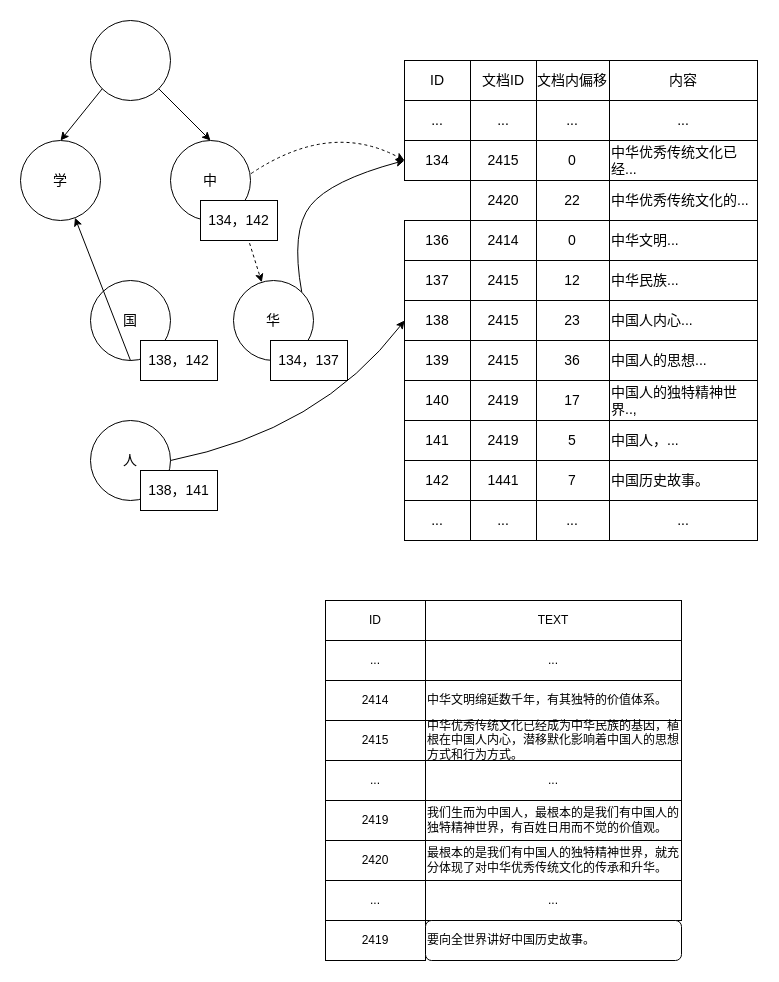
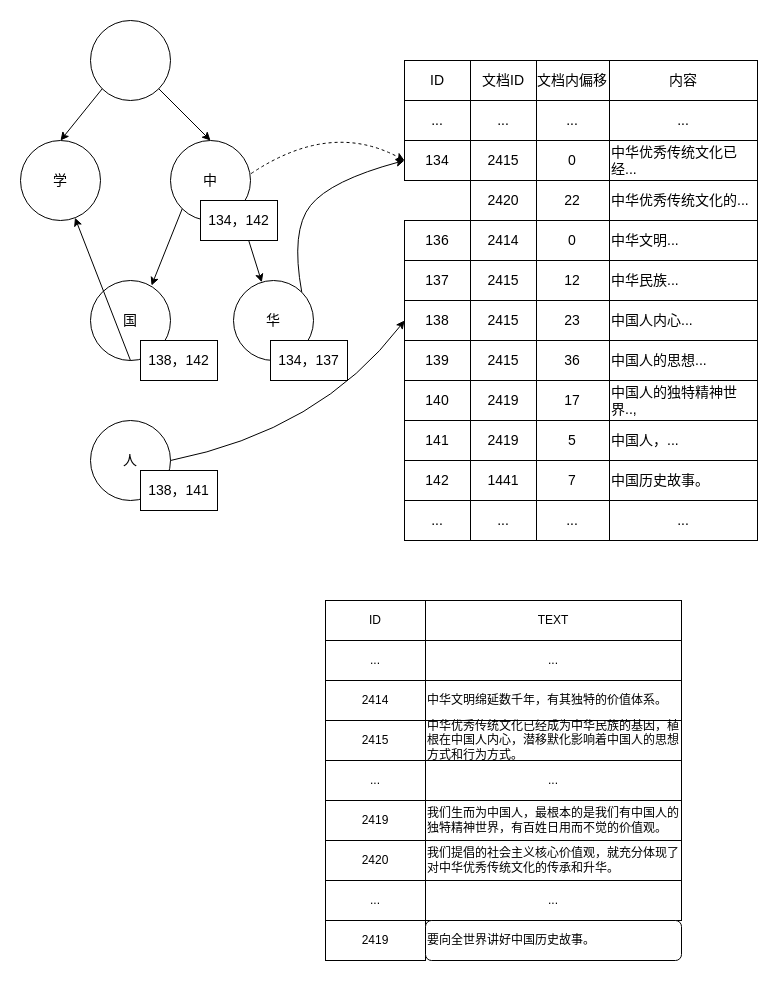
none -> (168, 244)
(254, 257) -> (254, 257)
(555, 861) -> (555, 861)
